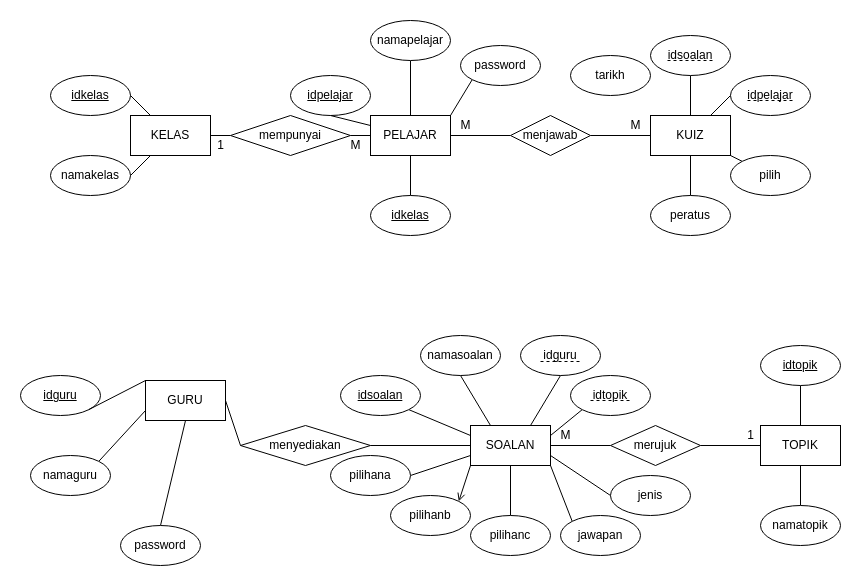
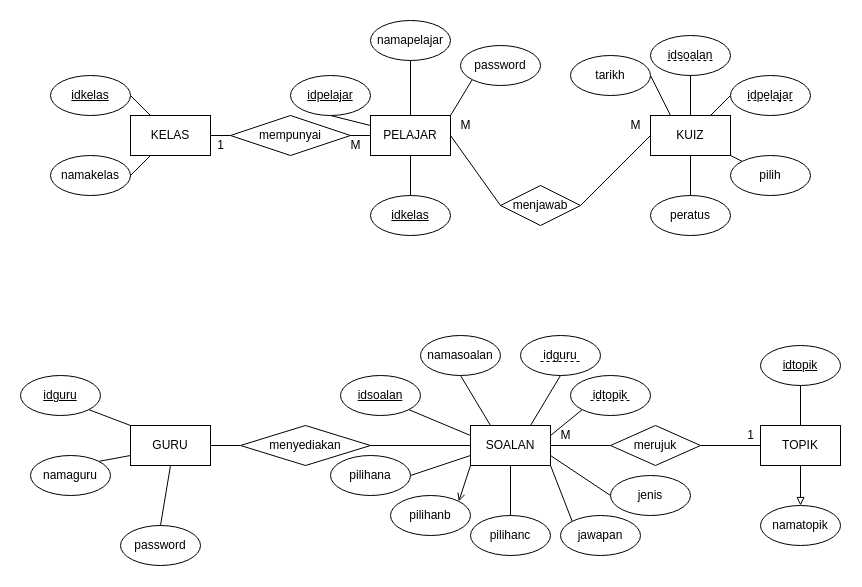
none -> (661, 96)
(551, 136) -> (541, 206)
(186, 401) -> (171, 446)
(801, 500) -> (801, 496)
